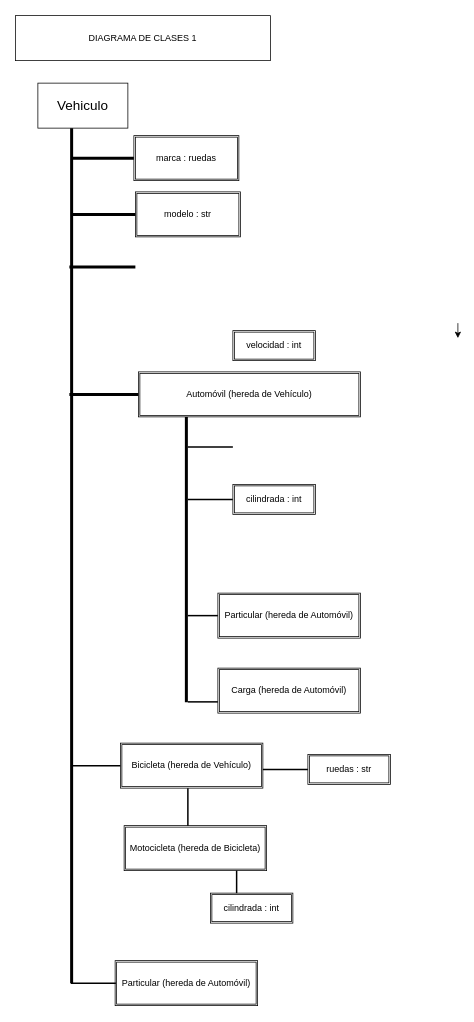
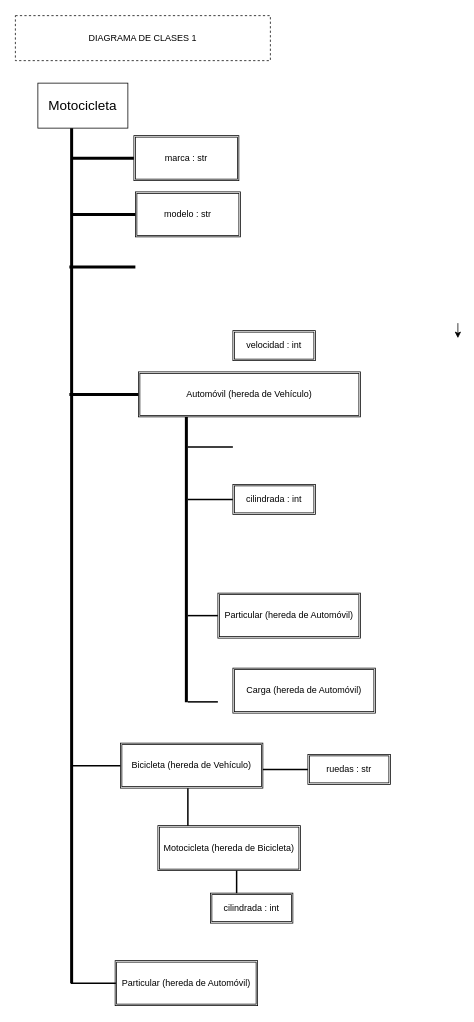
(143, 38) -> (143, 38)
(83, 105) -> (83, 105)
(186, 158) -> (186, 158)
(289, 690) -> (304, 690)
(195, 848) -> (229, 848)
